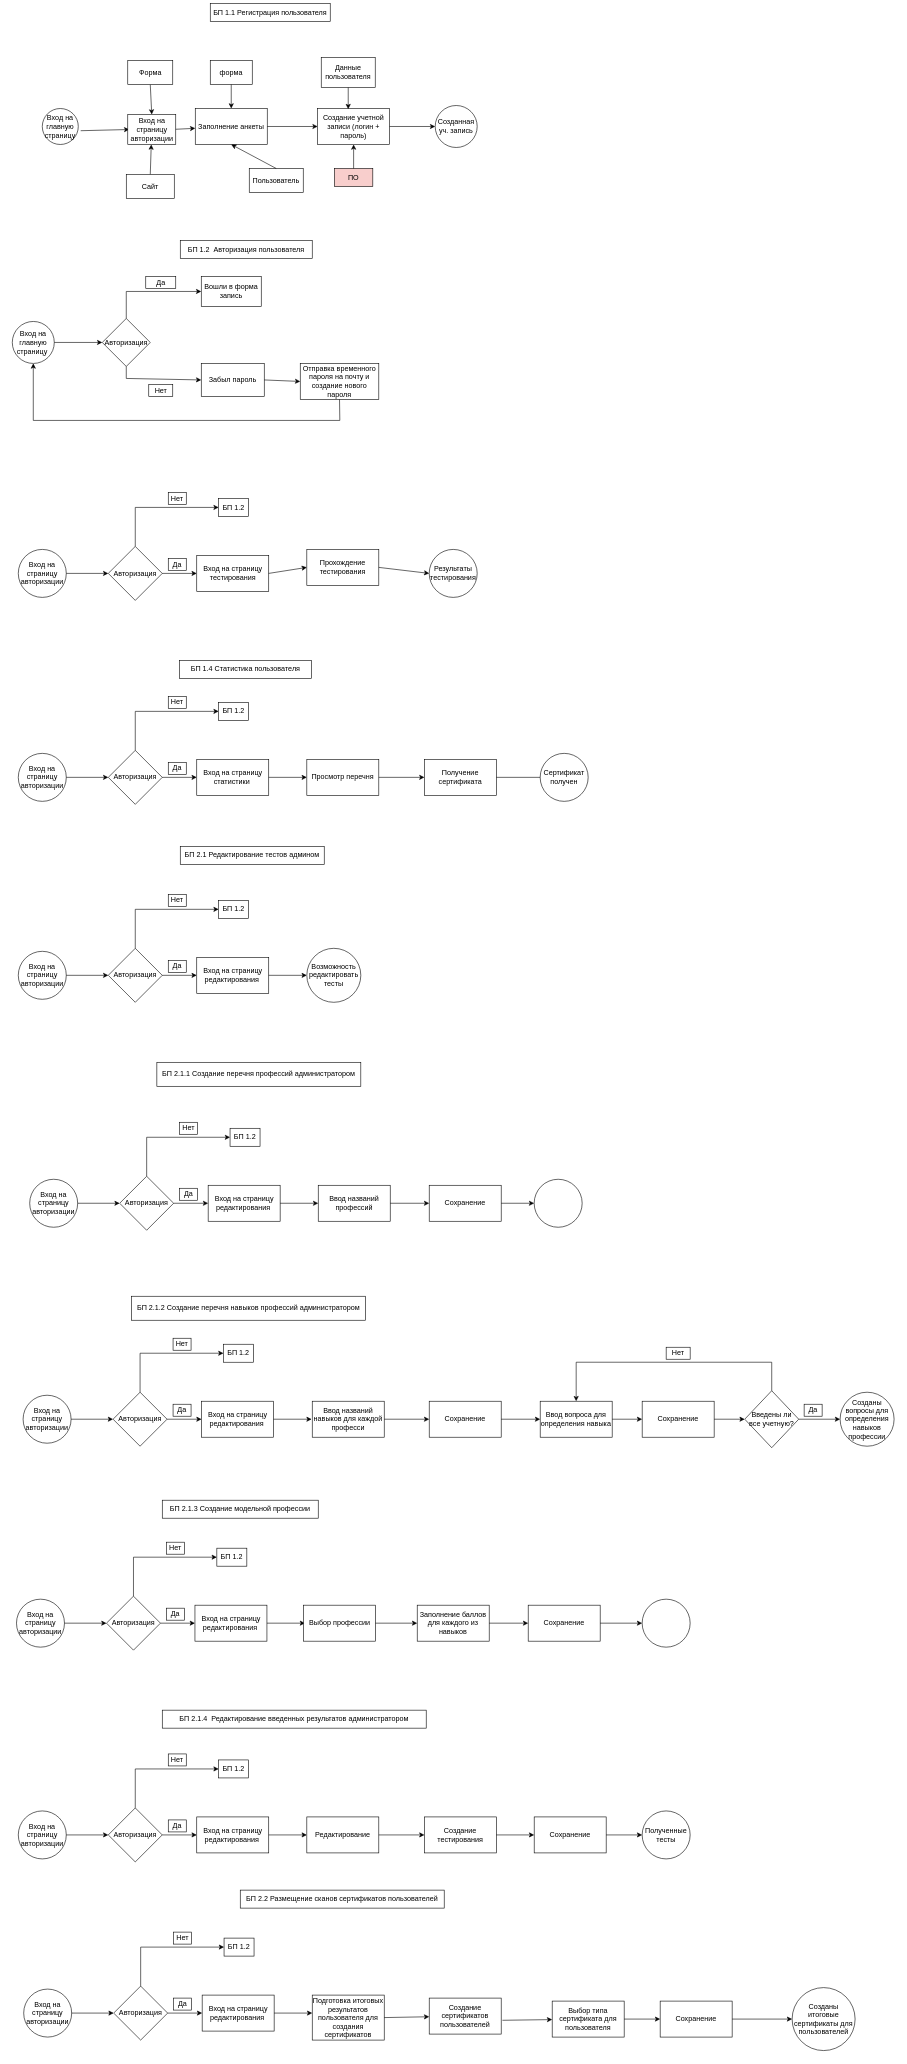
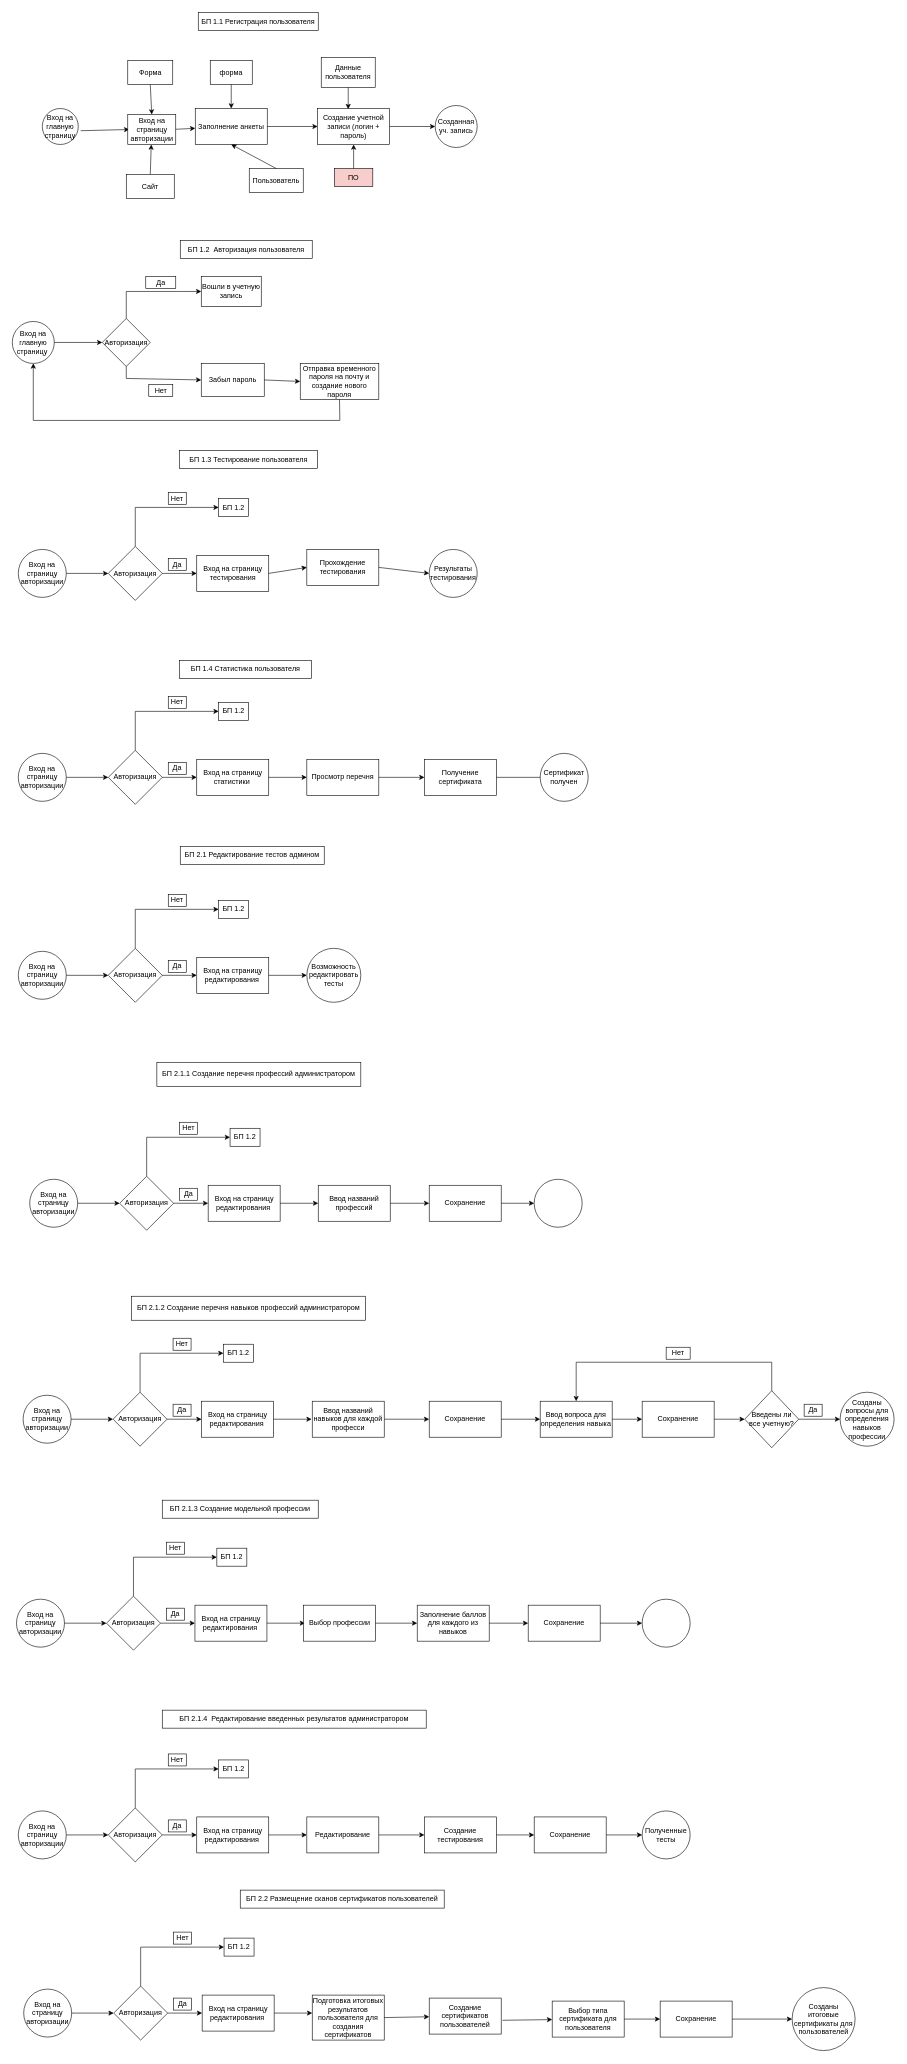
(270, 12) -> (258, 21)
(231, 291) -> (231, 291)
none -> (249, 459)
